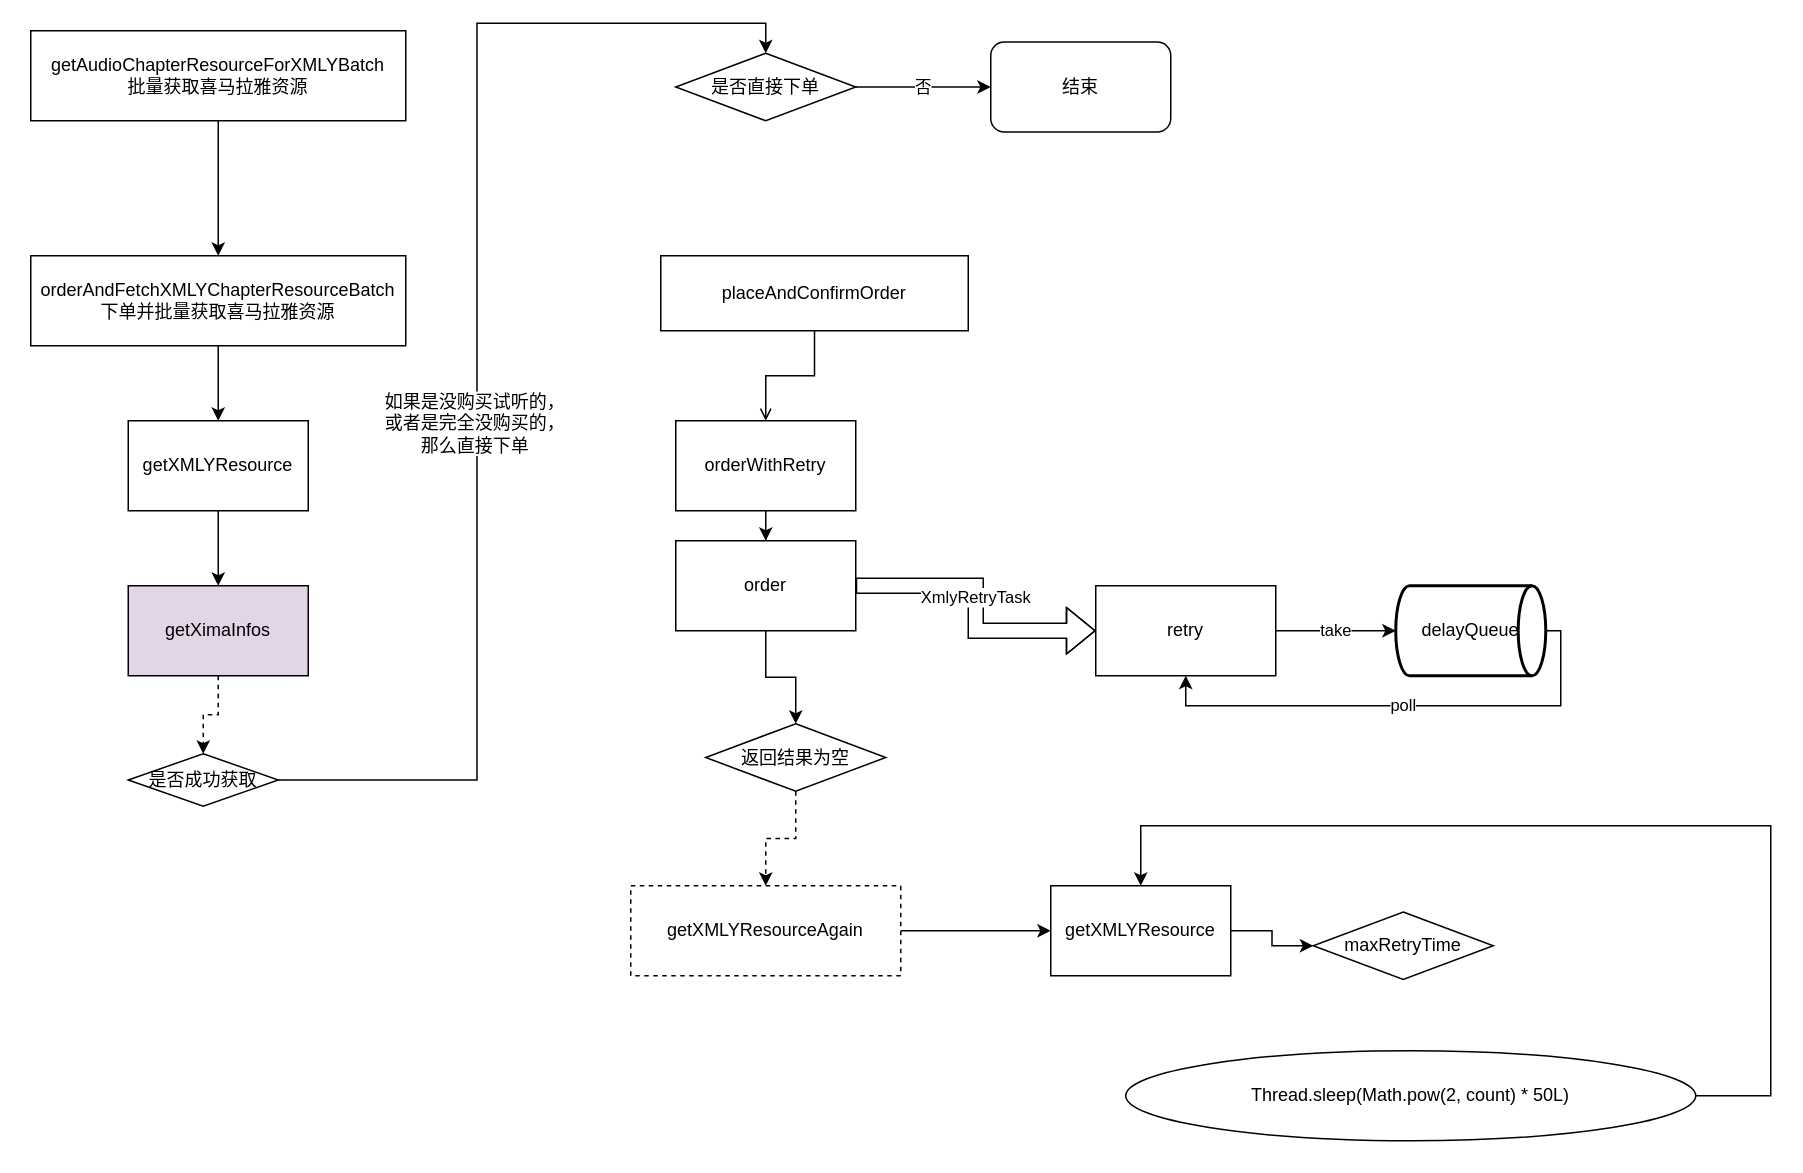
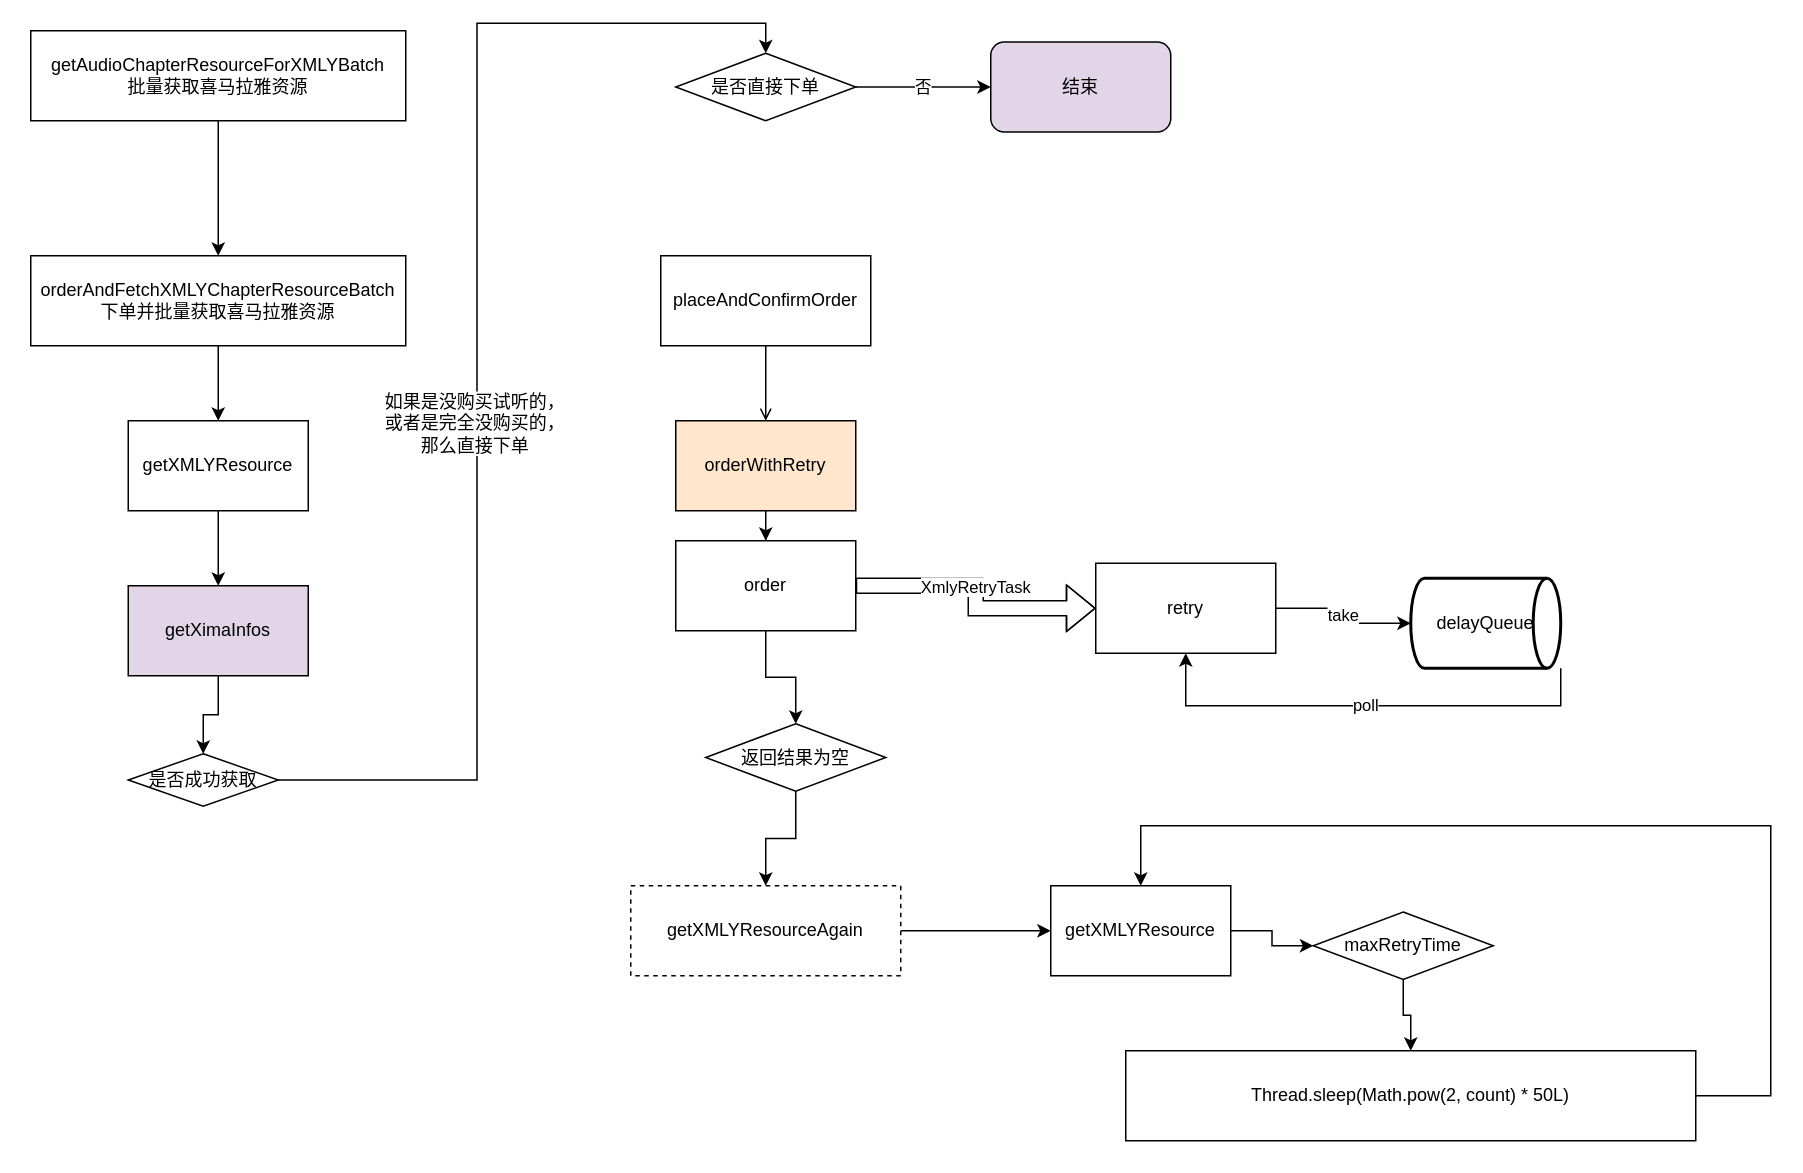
(1081, 87) -> (1081, 87)
(815, 293) -> (766, 301)
(766, 466) -> (766, 466)
(1186, 631) -> (1186, 608)
(1471, 631) -> (1486, 623)
(215, 715) -> (215, 715)
(785, 839) -> (785, 839)
none -> (1403, 1013)
(1411, 1096) -> (1411, 1096)
